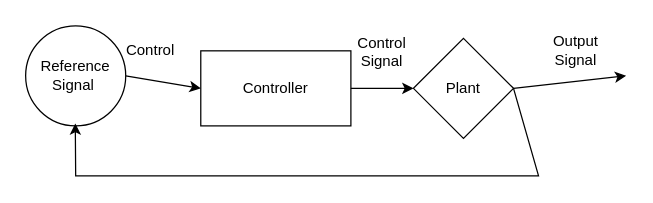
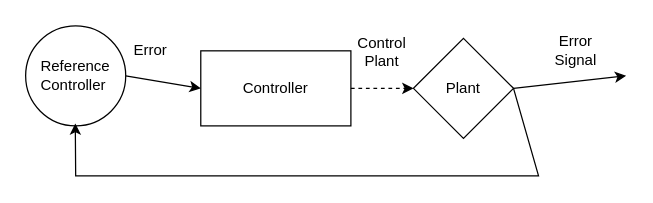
(151, 51) -> (151, 51)
(576, 51) -> (576, 51)
(382, 52) -> (382, 52)
(76, 76) -> (76, 76)
(378, 88) -> (378, 88)
